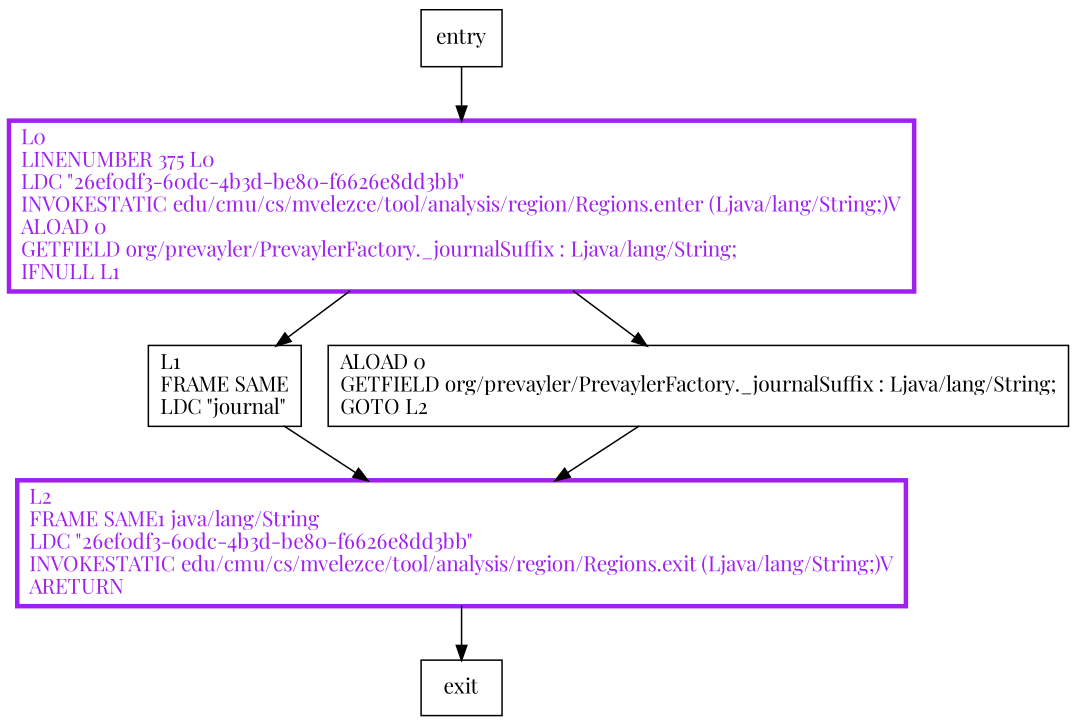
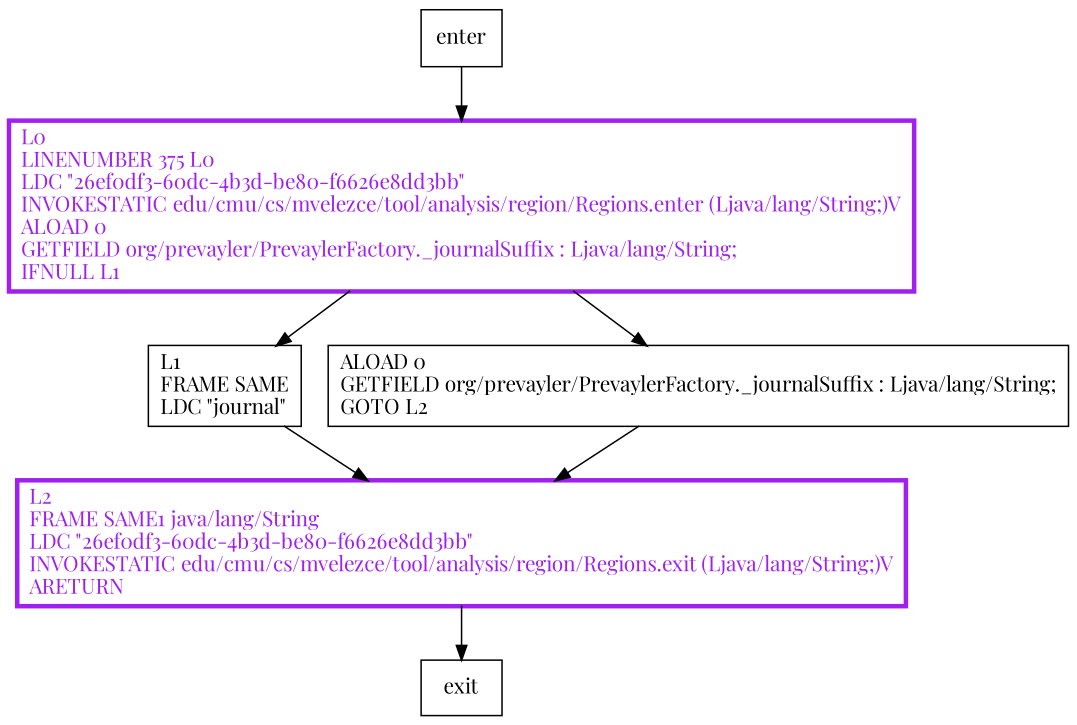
(462, 38) -> (462, 38)
